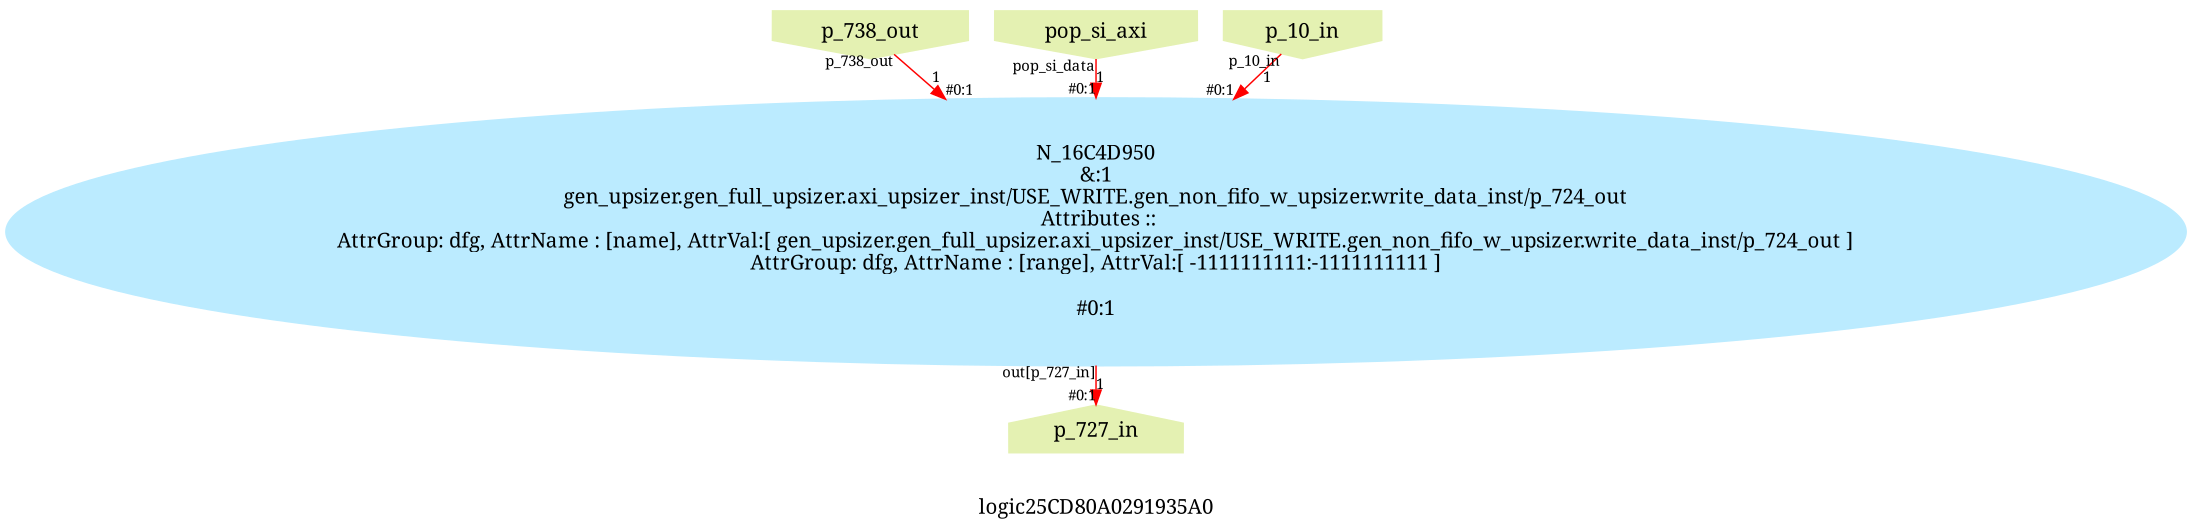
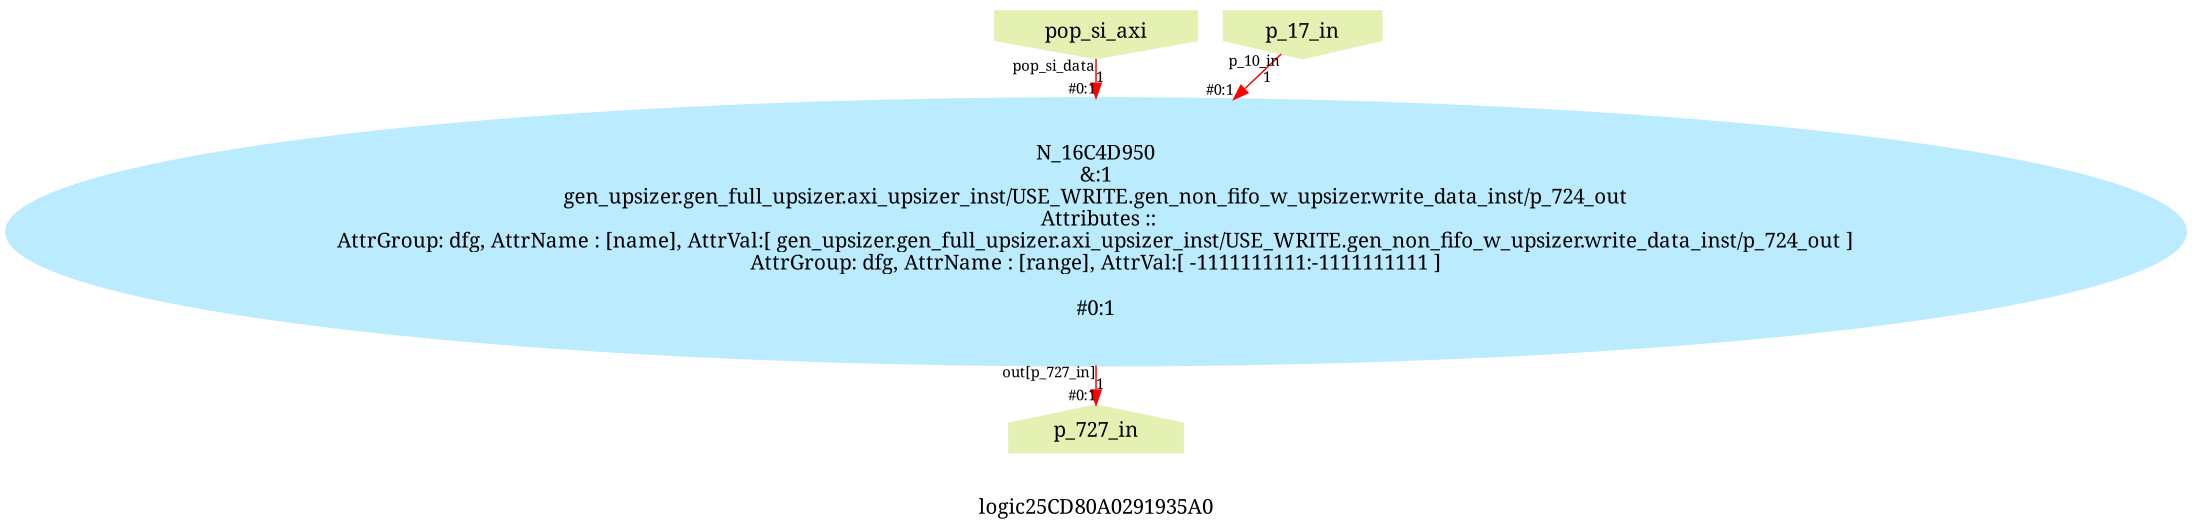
(870, 32) -> none
(1303, 32) -> (1303, 32)
